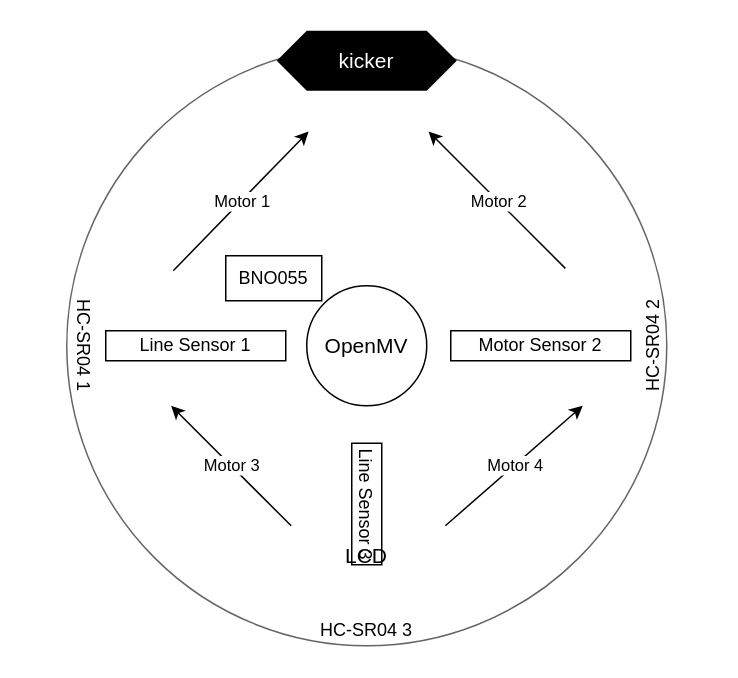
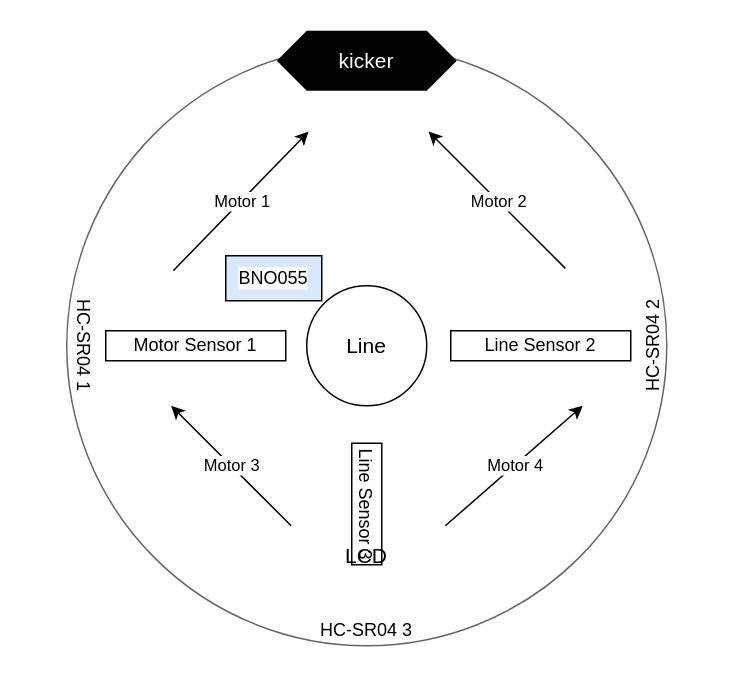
(274, 278) -> (274, 278)
(196, 346) -> (196, 346)
(367, 346) -> (367, 346)
(541, 346) -> (541, 346)
